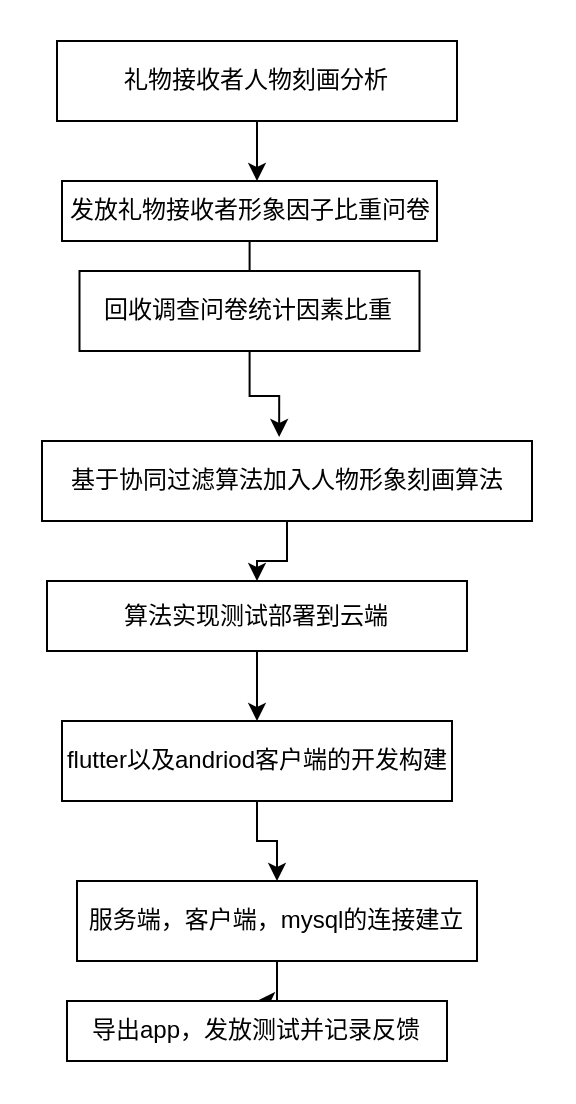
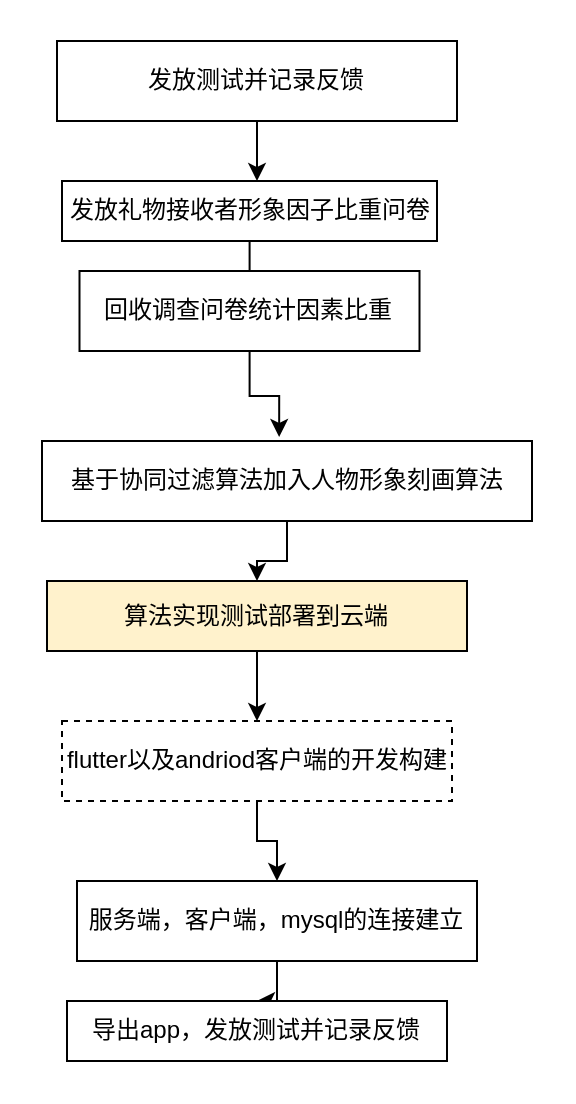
(257, 81) -> (257, 81)
(257, 616) -> (257, 616)
(257, 761) -> (257, 761)
